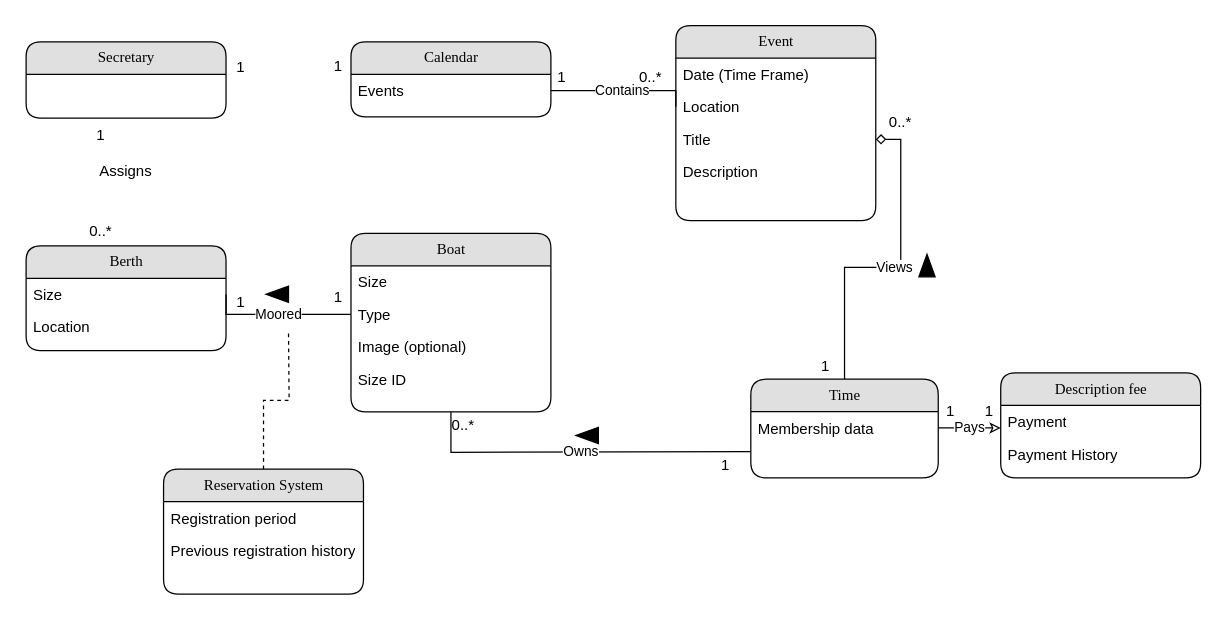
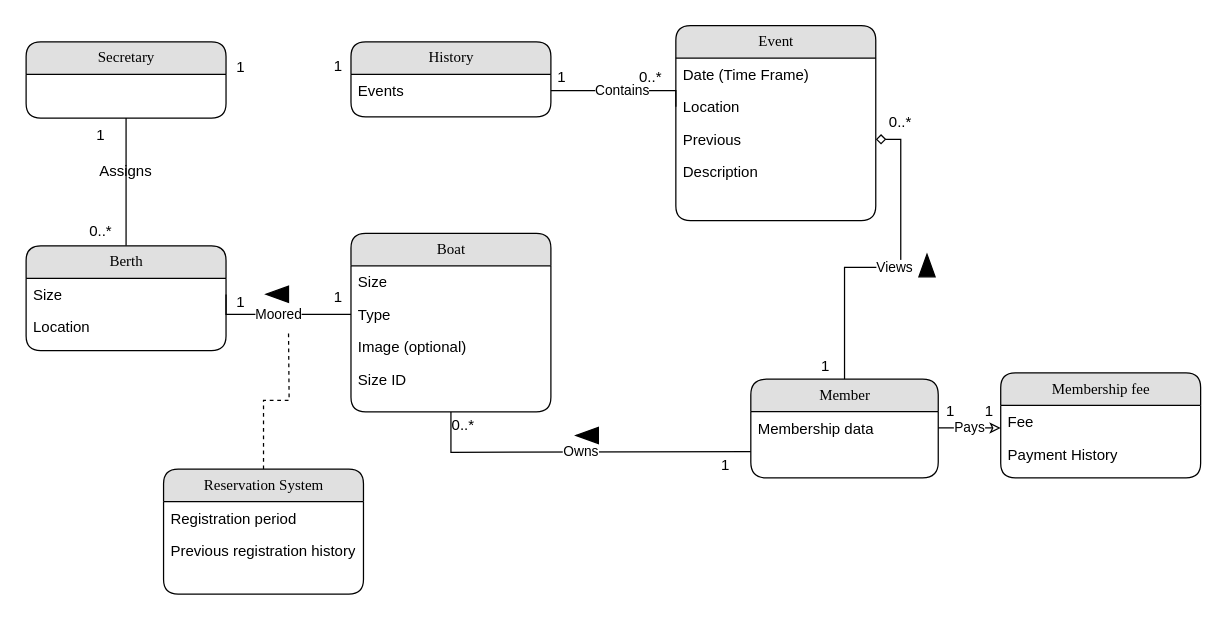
(451, 58) -> (451, 58)
(700, 141) -> (715, 141)
none -> (126, 181)
(1101, 389) -> (1101, 389)
(845, 396) -> (845, 396)
(1038, 423) -> (1021, 423)
